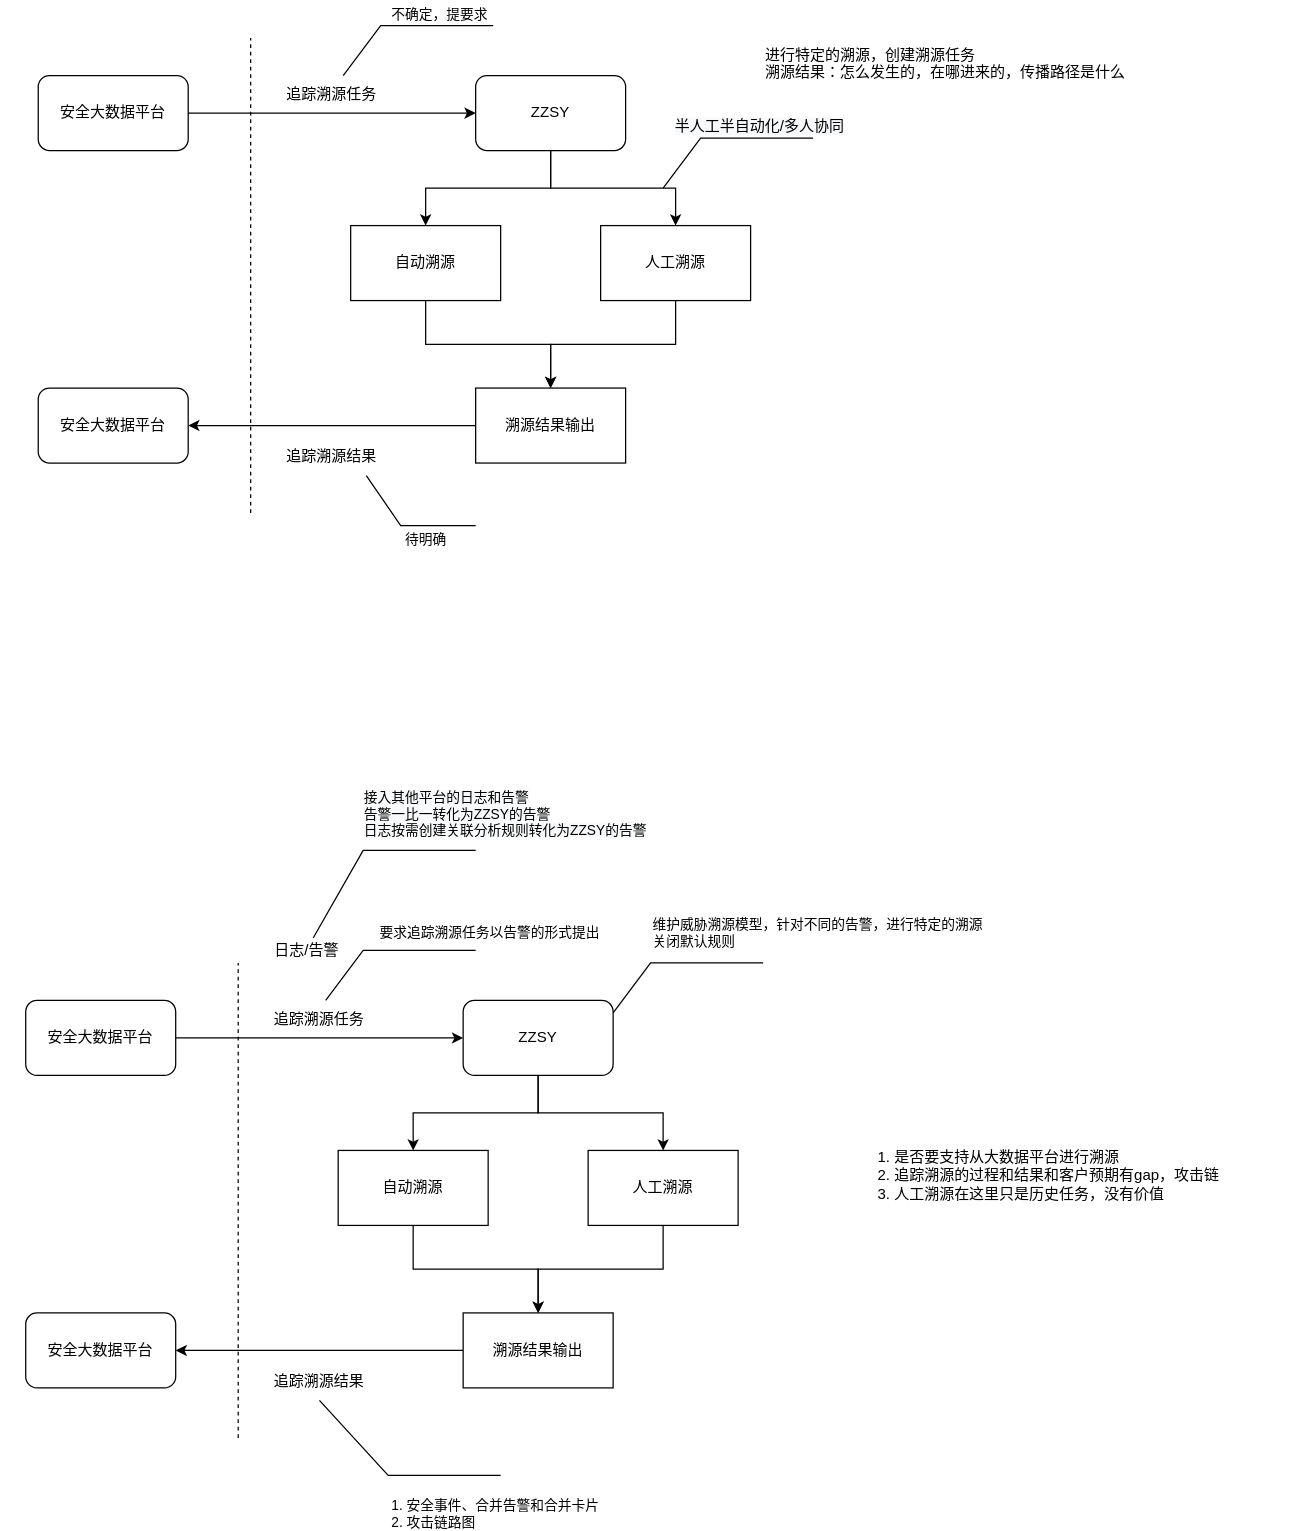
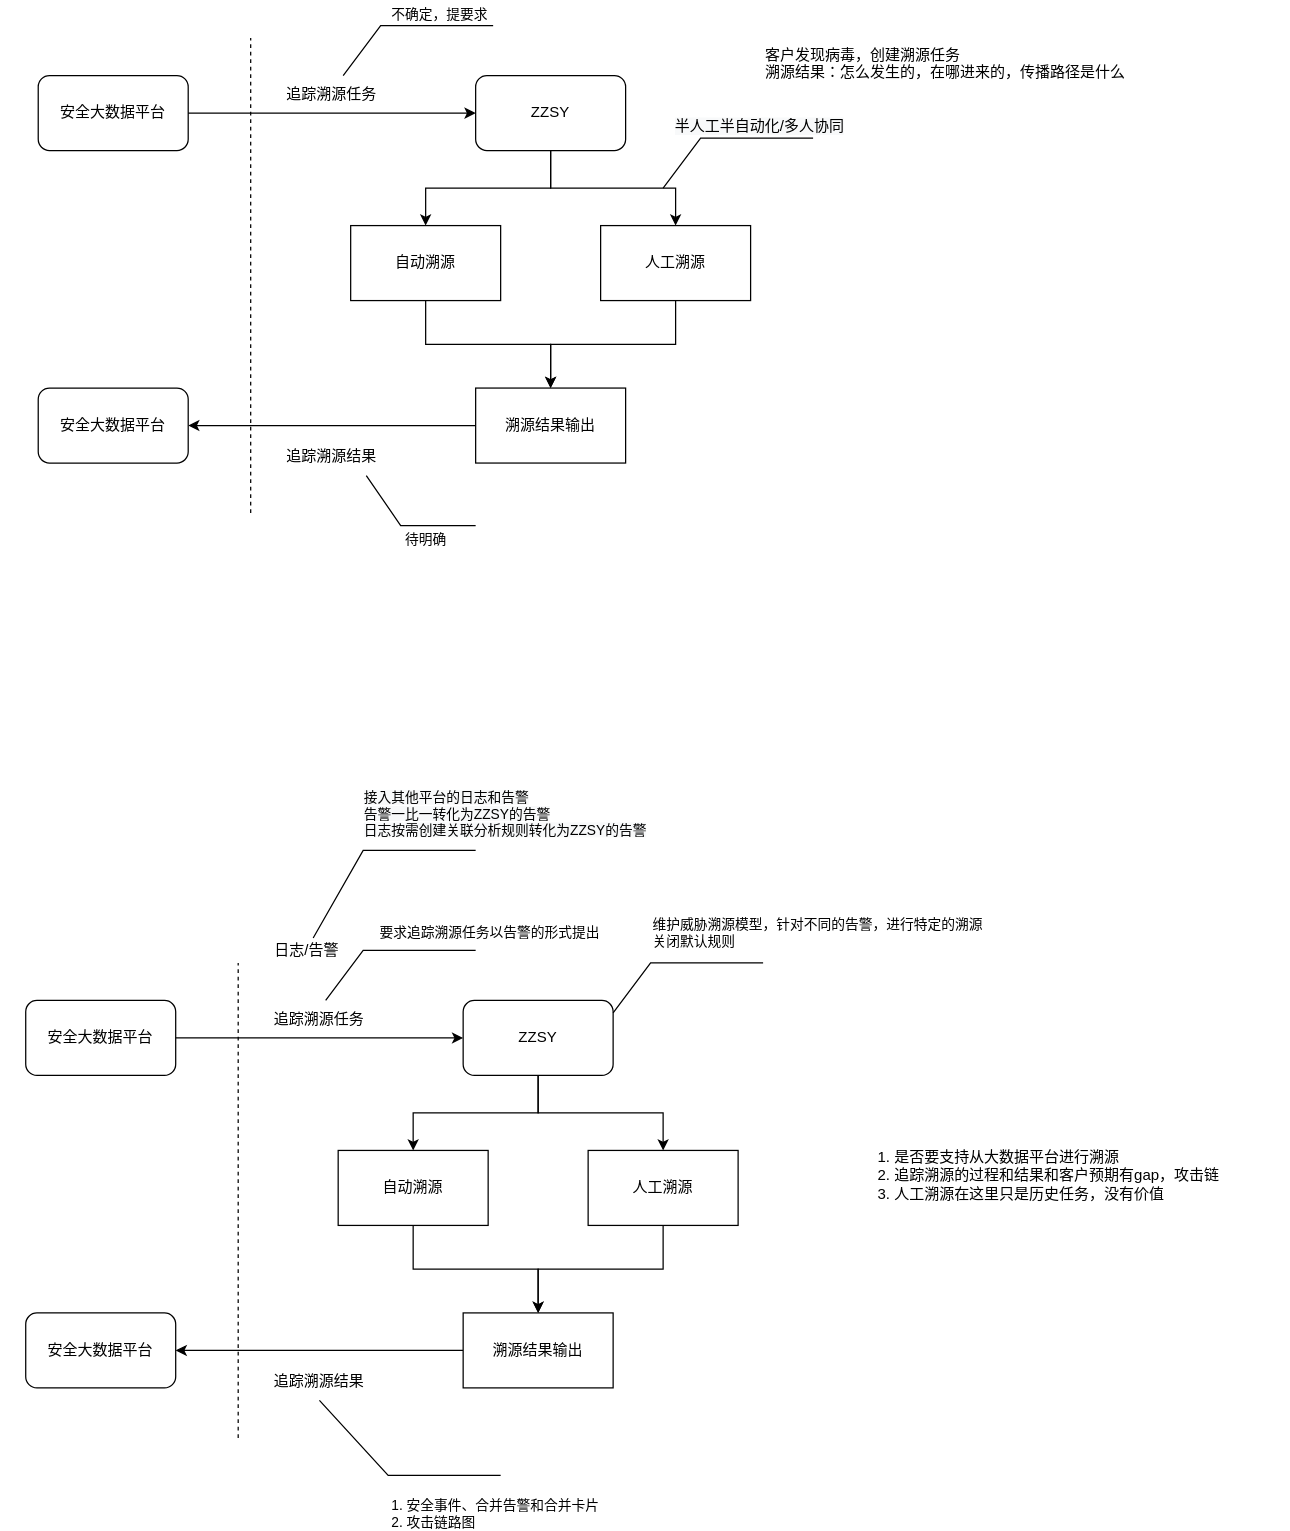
(946, 65) -> (946, 65)
